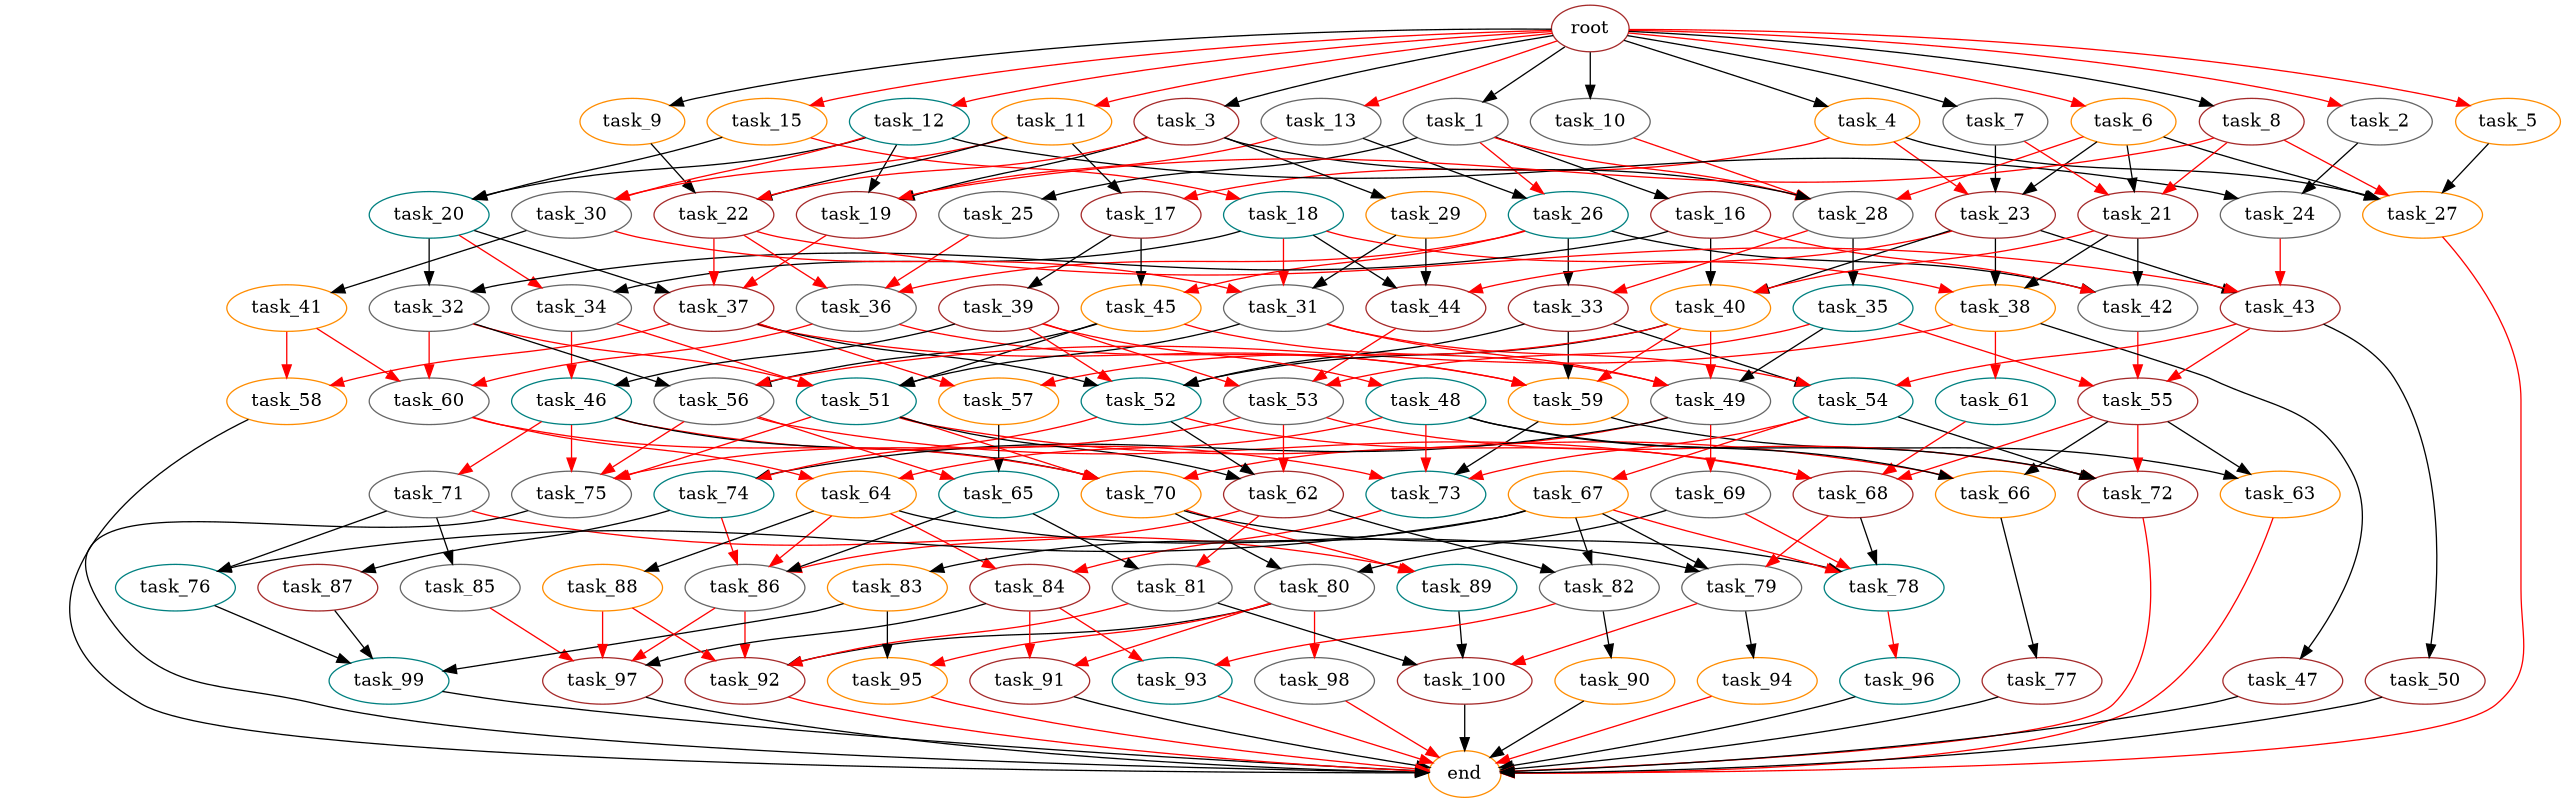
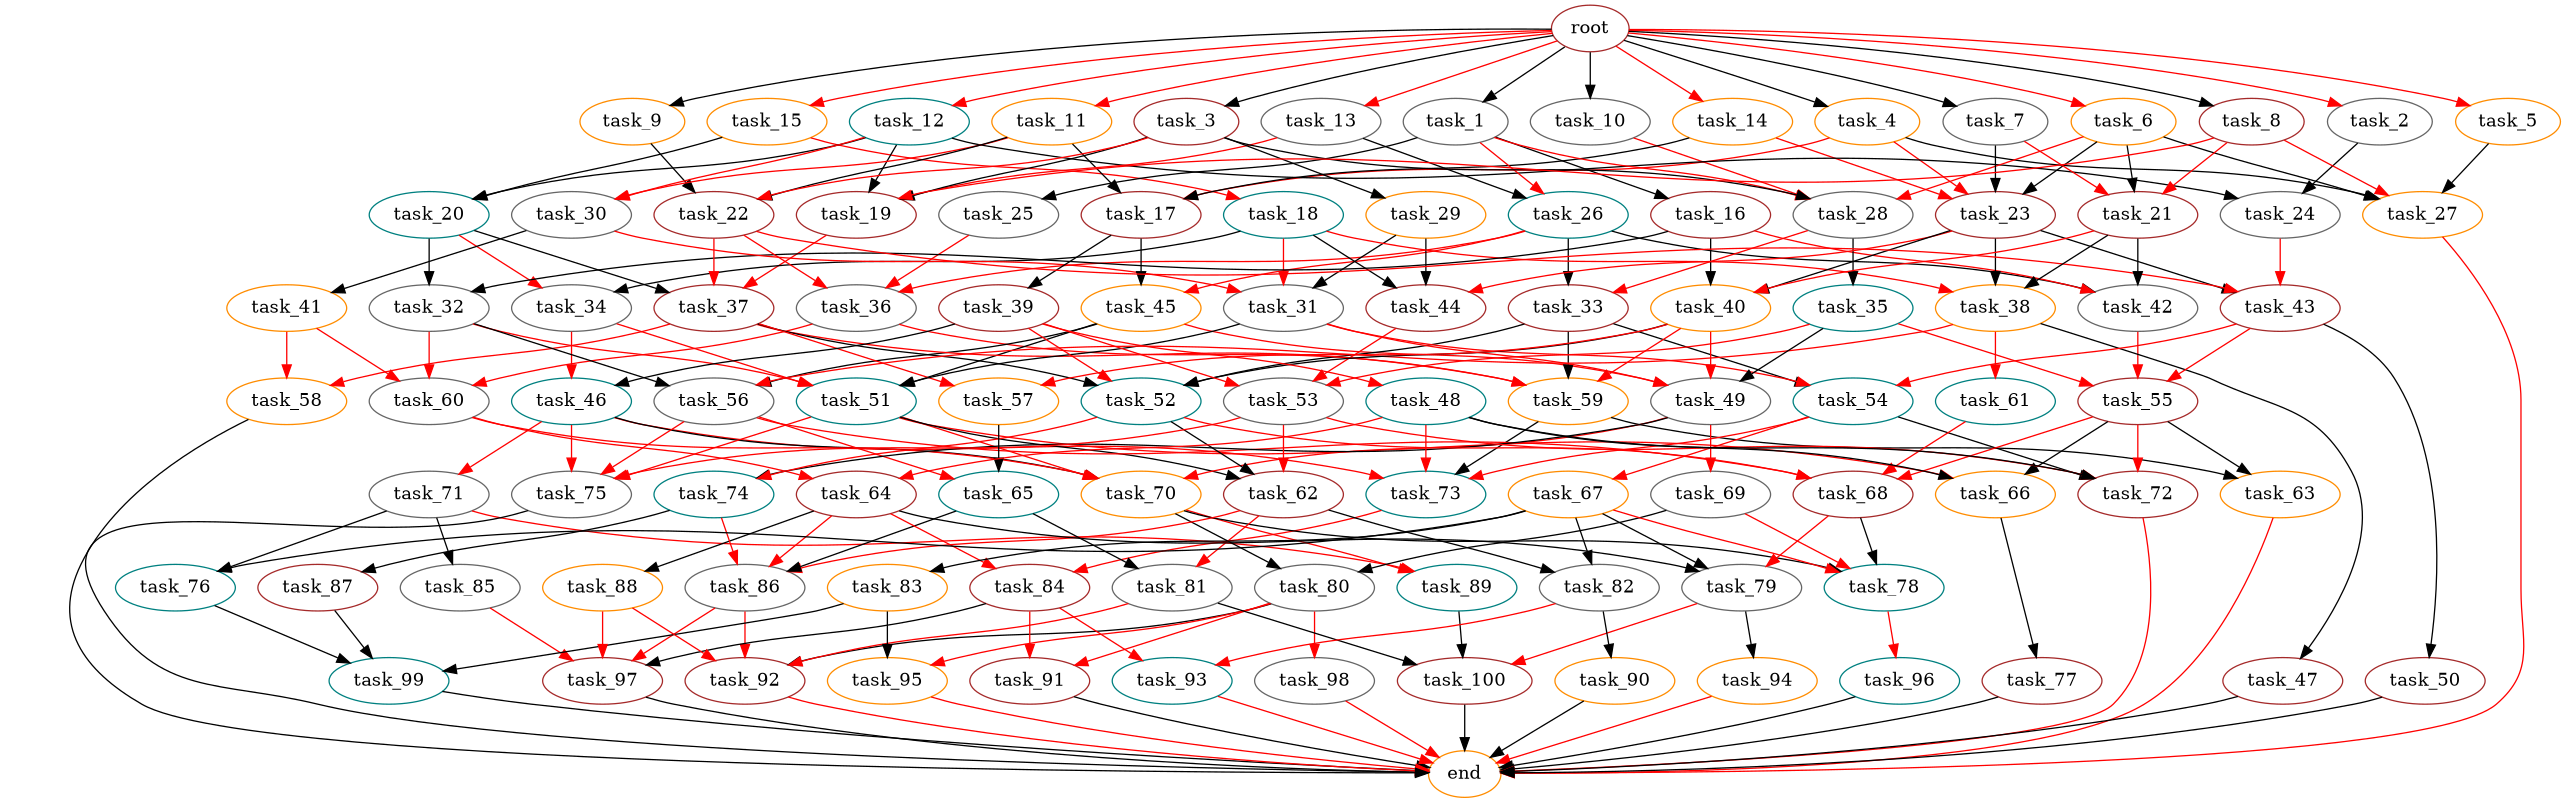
none -> (1733, 122)
(856, 494) -> (856, 494)
